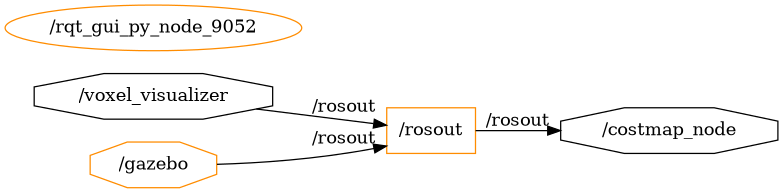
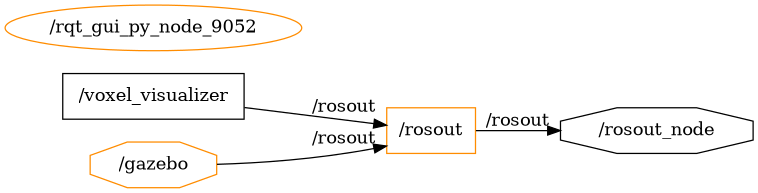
(153, 96) -> (153, 96)
(669, 131) -> (657, 131)
